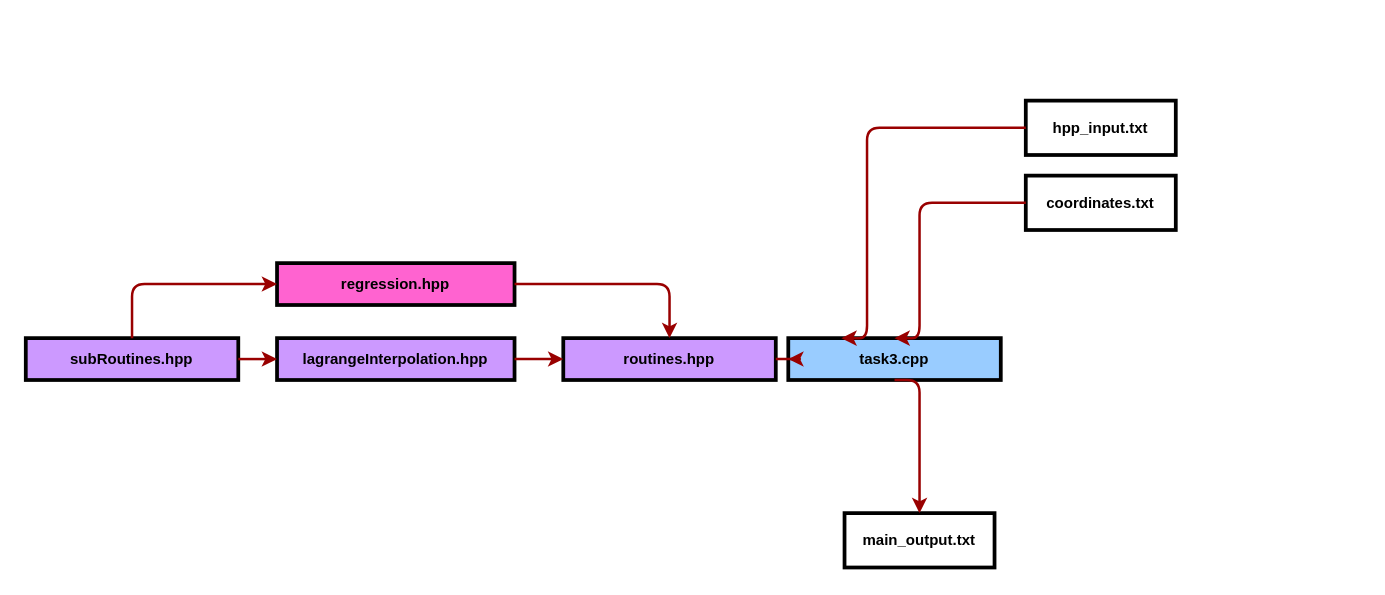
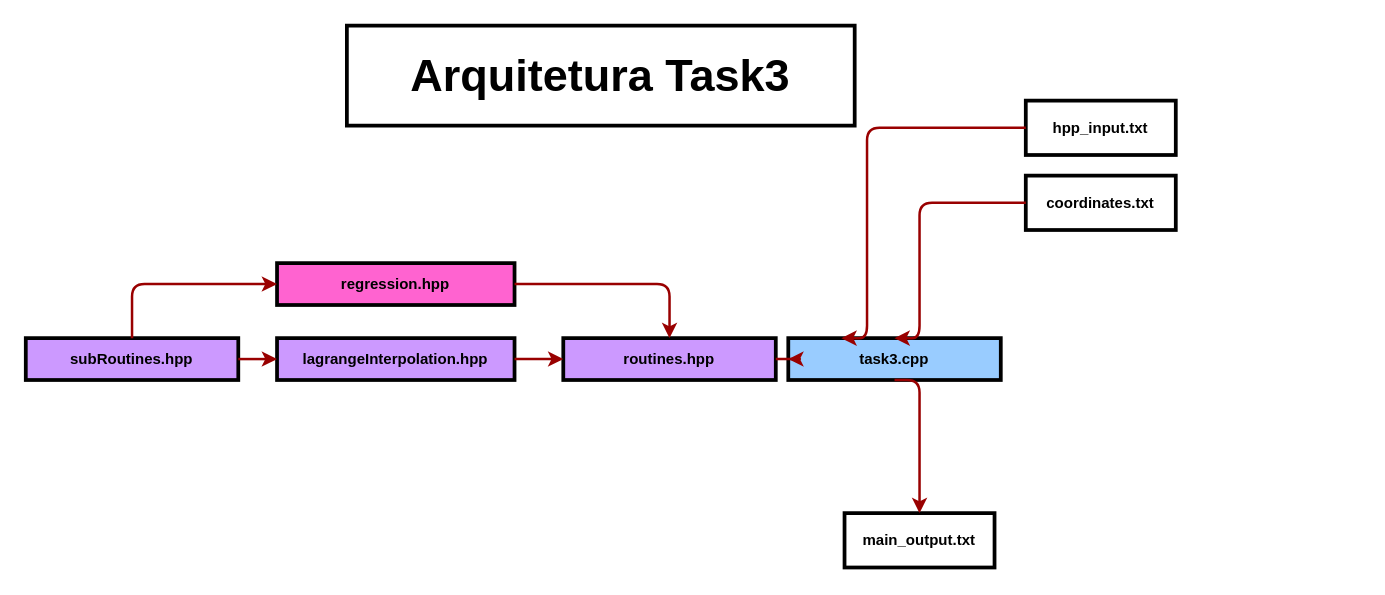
none -> (601, 76)
